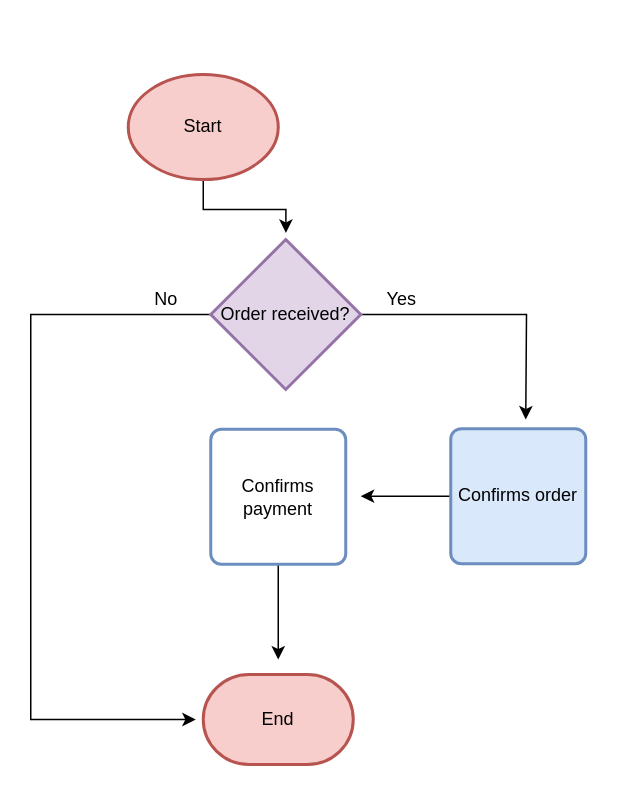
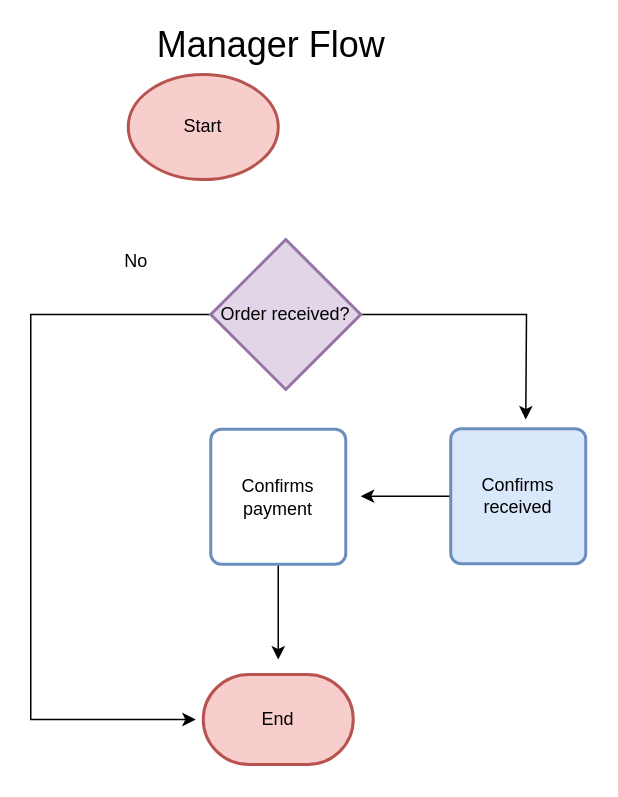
none -> (271, 46)
(236, 209) -> none
(166, 299) -> (136, 262)
(401, 299) -> none
(518, 496) -> (518, 496)
